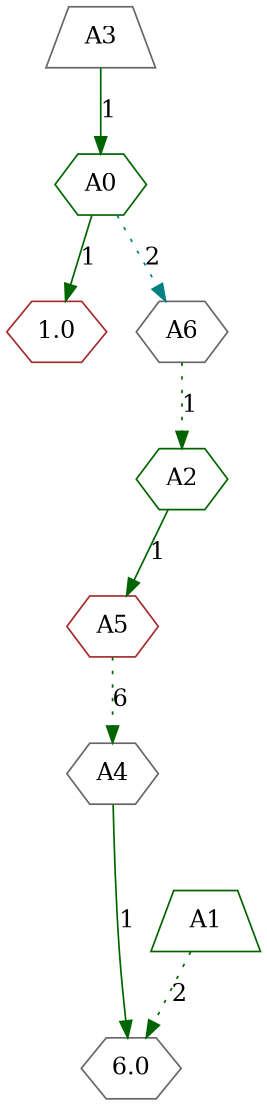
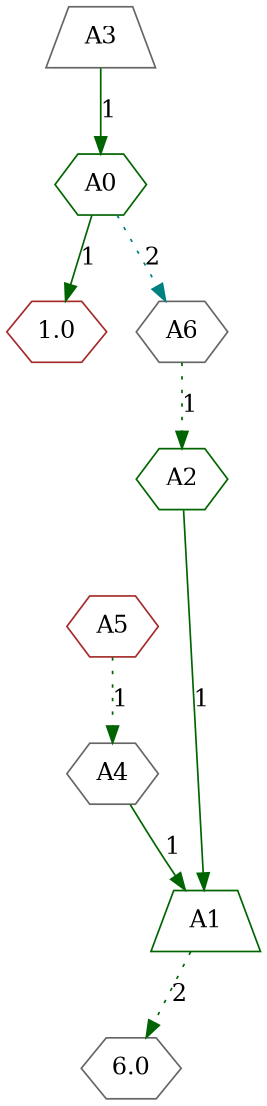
(151, 545) -> (193, 692)
(121, 700) -> (121, 700)
(117, 913) -> (152, 840)
